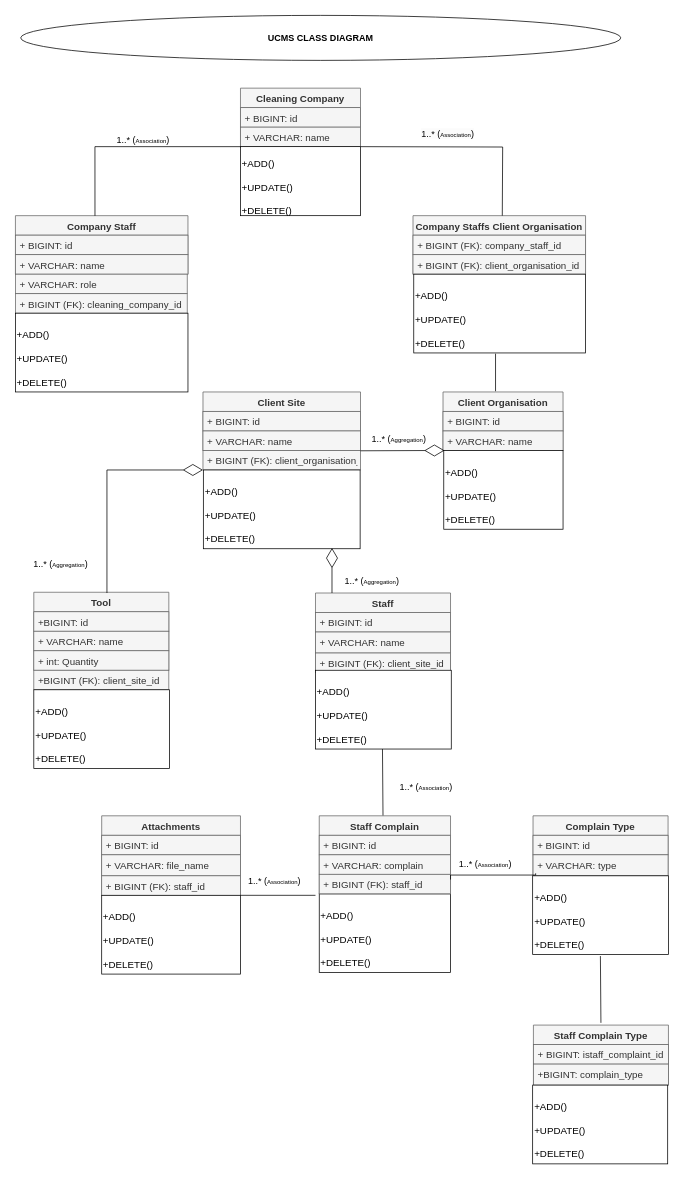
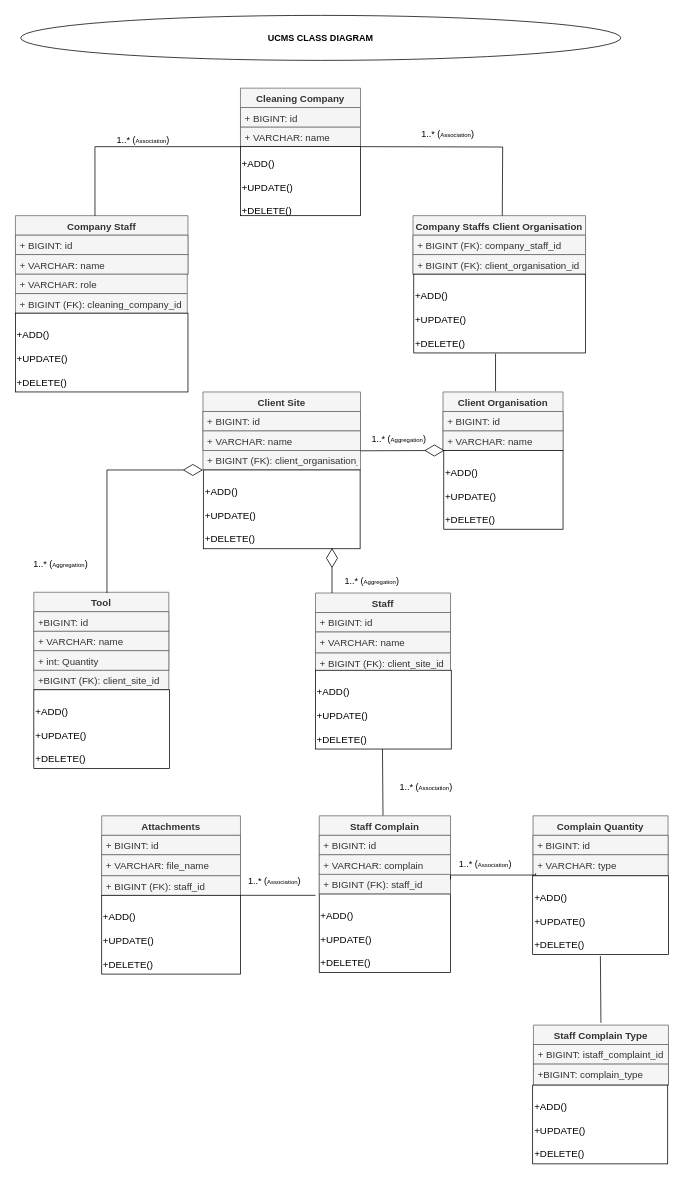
(600, 826) -> (600, 826)
